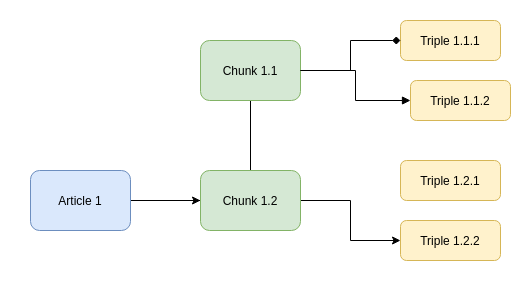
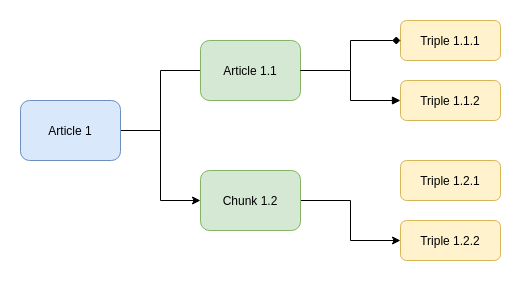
(250, 71) -> (250, 71)
(461, 101) -> (451, 101)
(81, 201) -> (71, 131)
